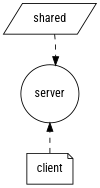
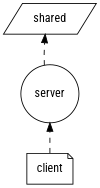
(55, 45) -> (44, 54)
